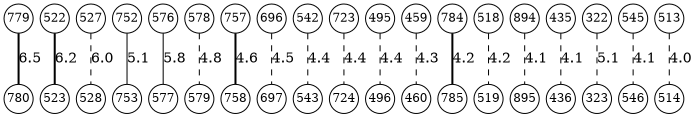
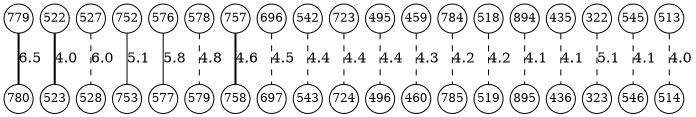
(66, 59) -> (66, 59)
(452, 59) -> (452, 59)
